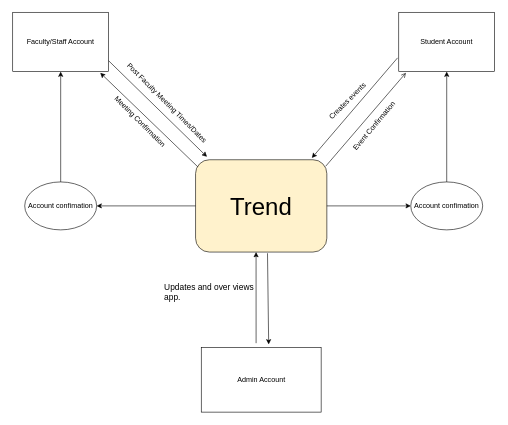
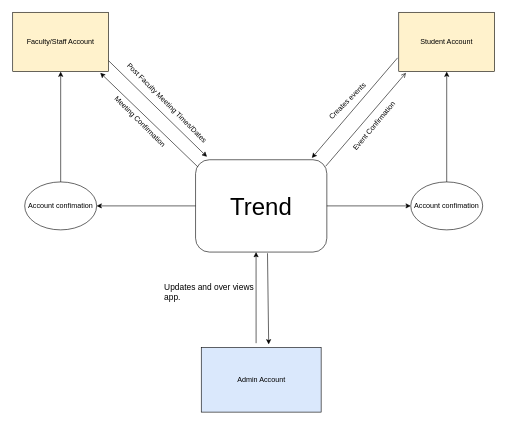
(60, 42) -> (60, 42)
(447, 42) -> (447, 42)
(261, 206) -> (261, 206)
(261, 380) -> (261, 380)
